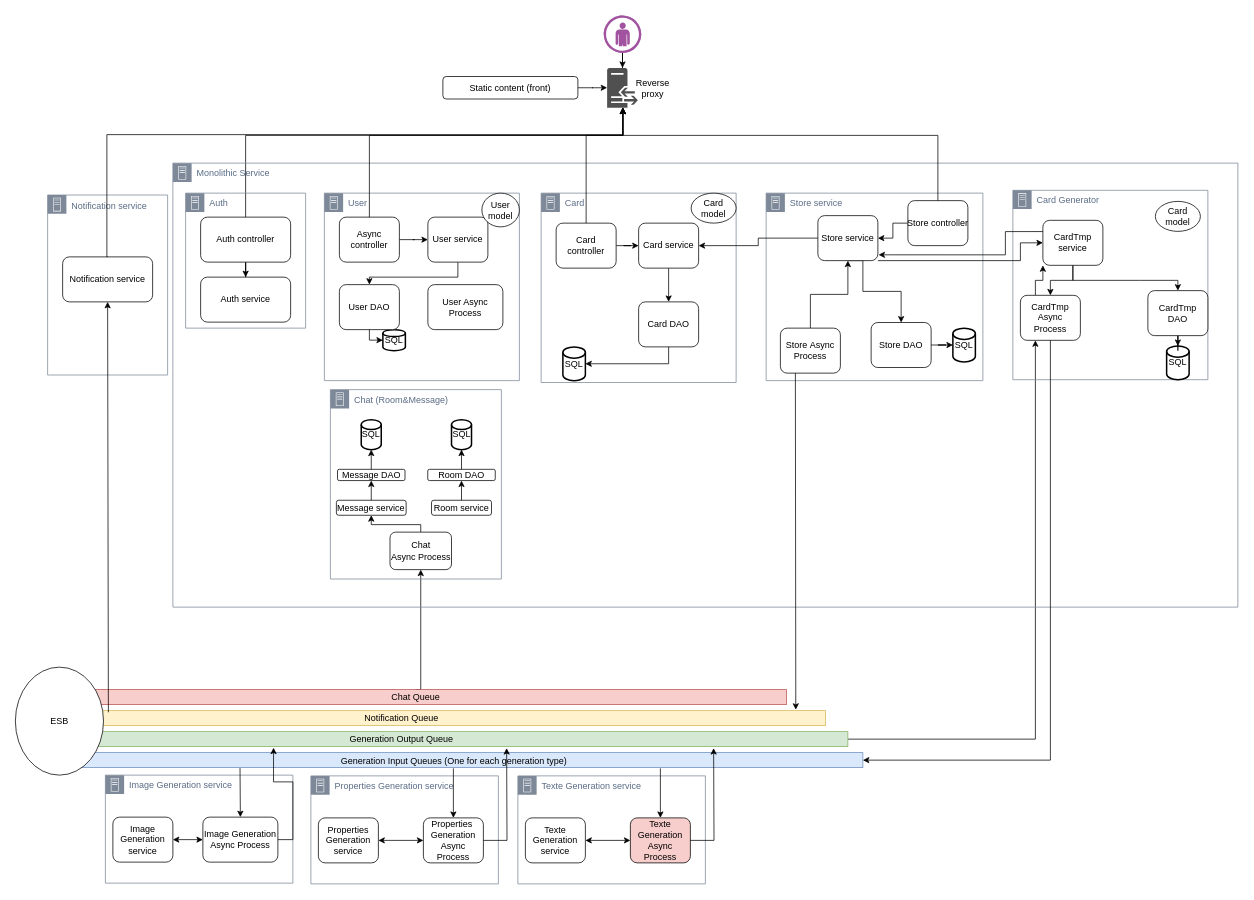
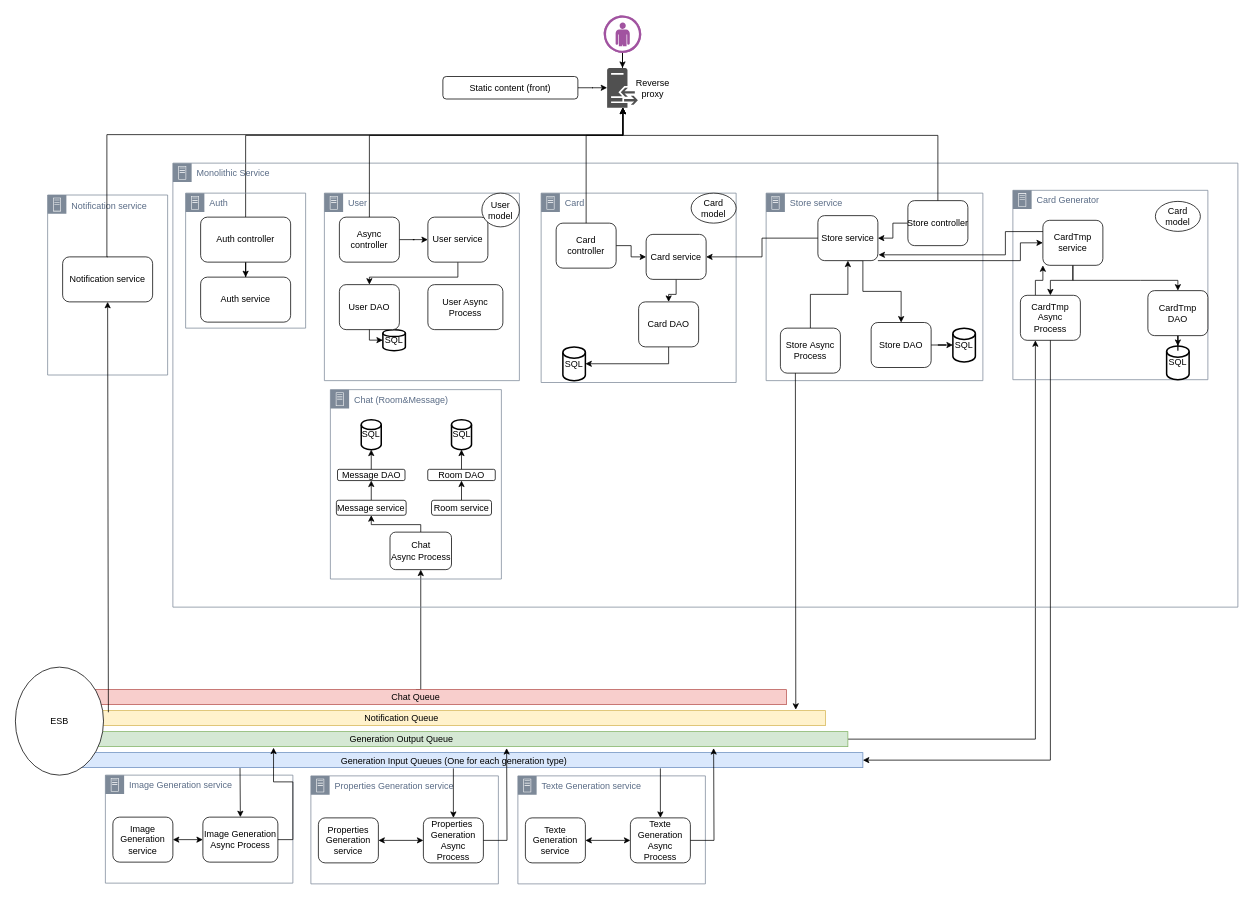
(669, 246) -> (676, 257)
(660, 840) -> (660, 840)
